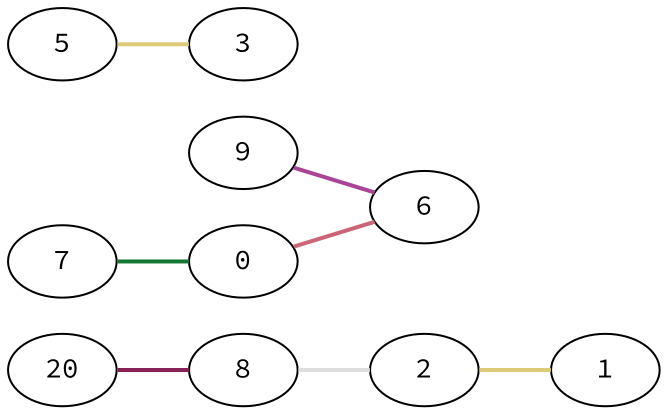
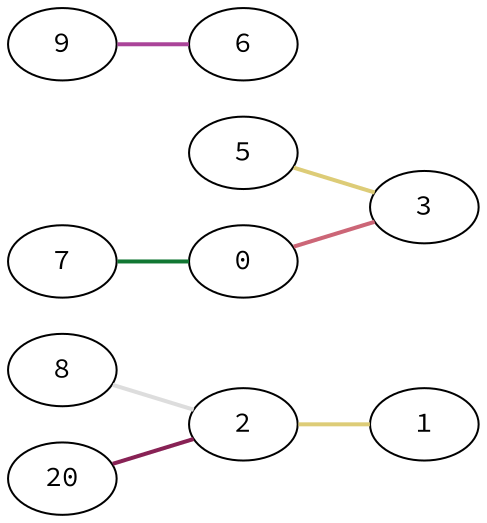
(334, 234) -> (334, 234)
(153, 370) -> (153, 451)
